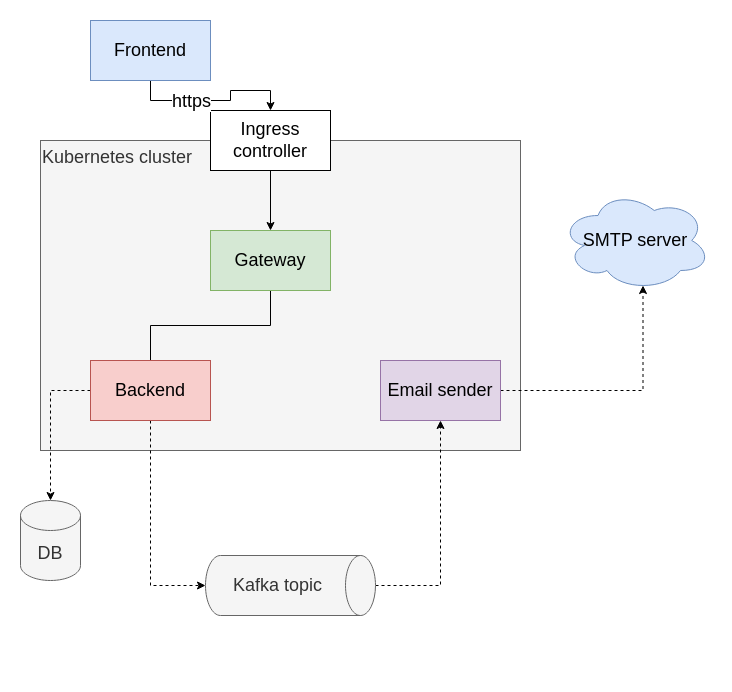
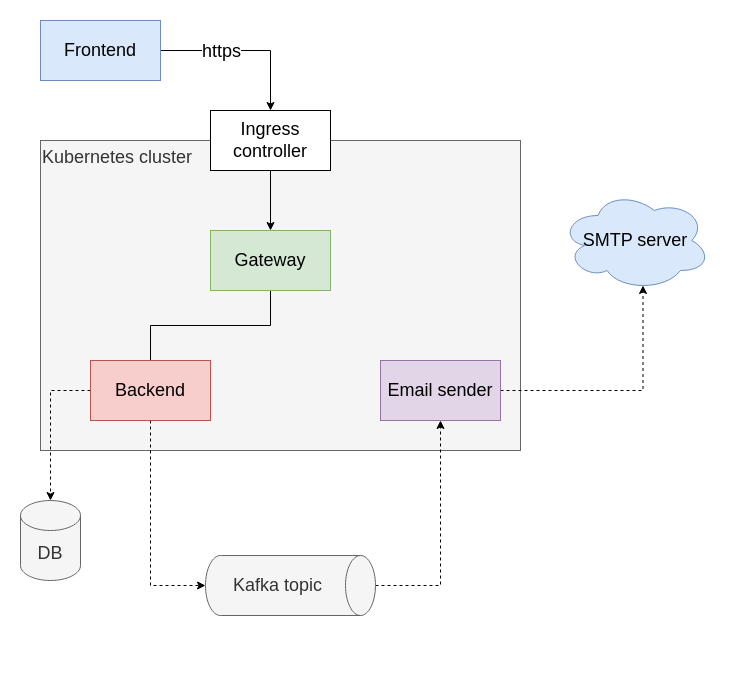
(151, 51) -> (101, 51)
